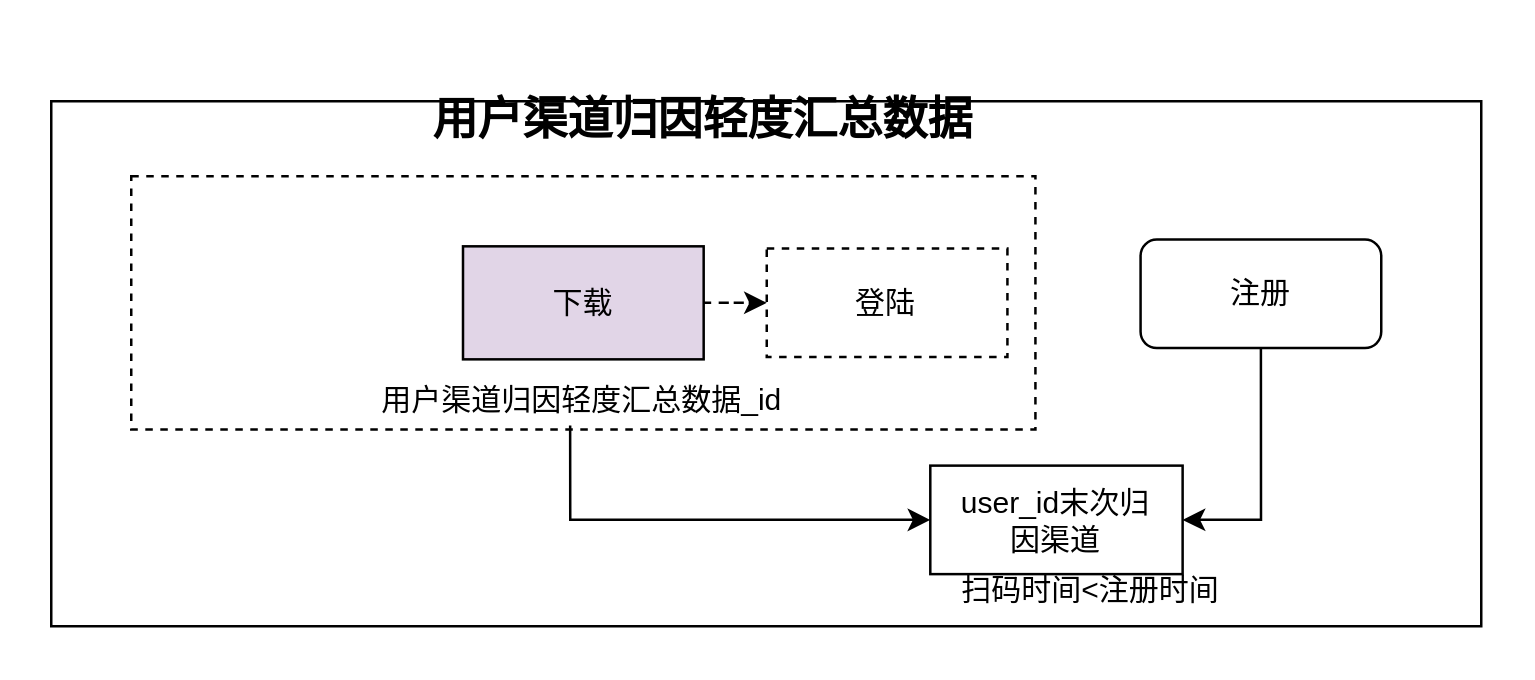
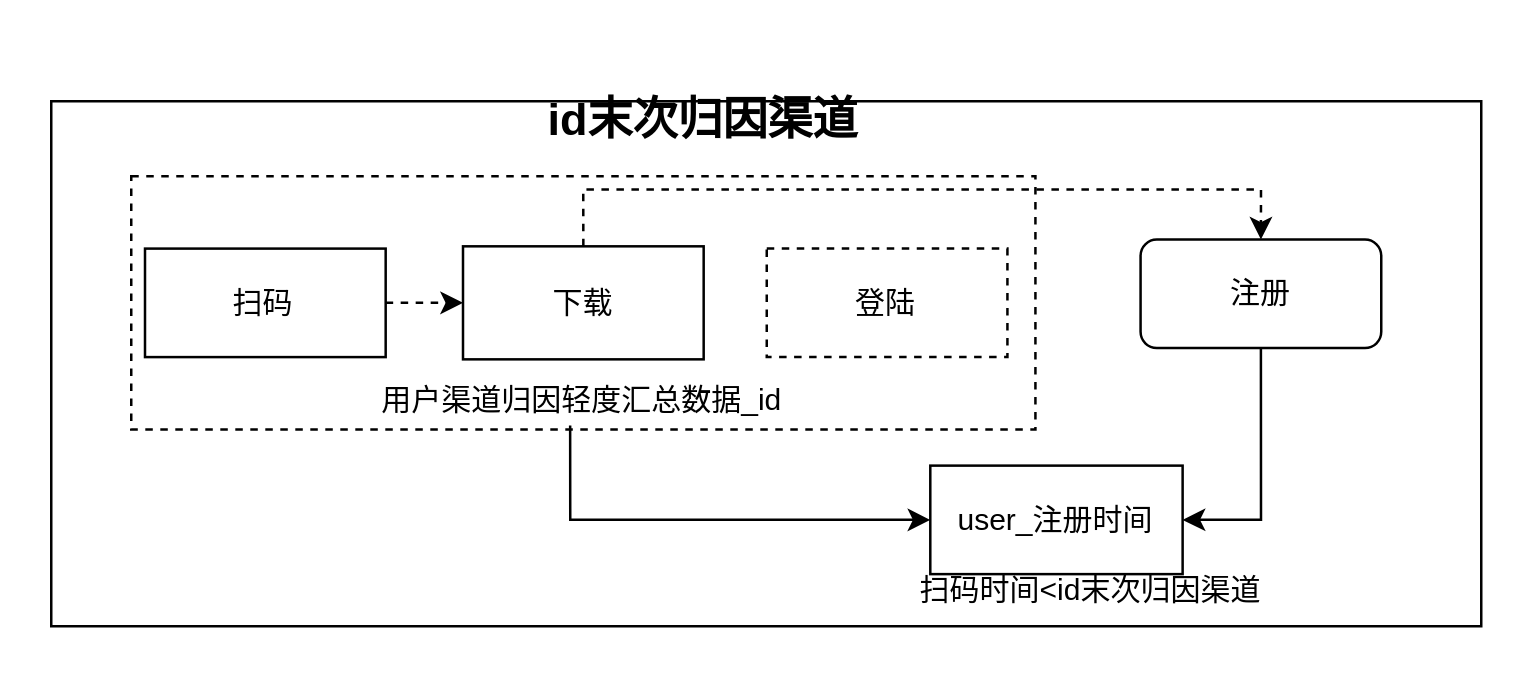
(704, 121) -> (704, 121)
none -> (910, 190)
none -> (265, 303)
none -> (416, 303)
(583, 303) -> (583, 303)
(744, 303) -> none
(1056, 521) -> (1056, 521)
(1091, 591) -> (1091, 591)
